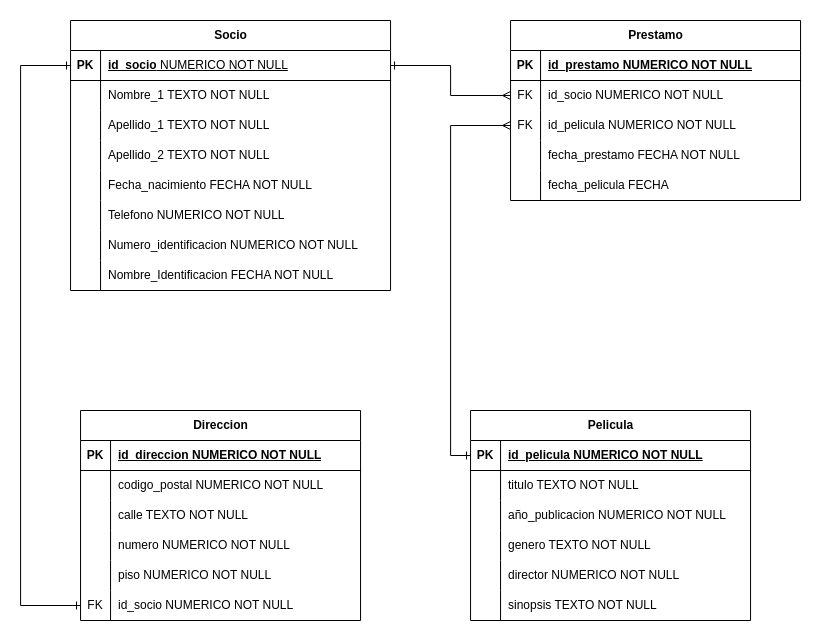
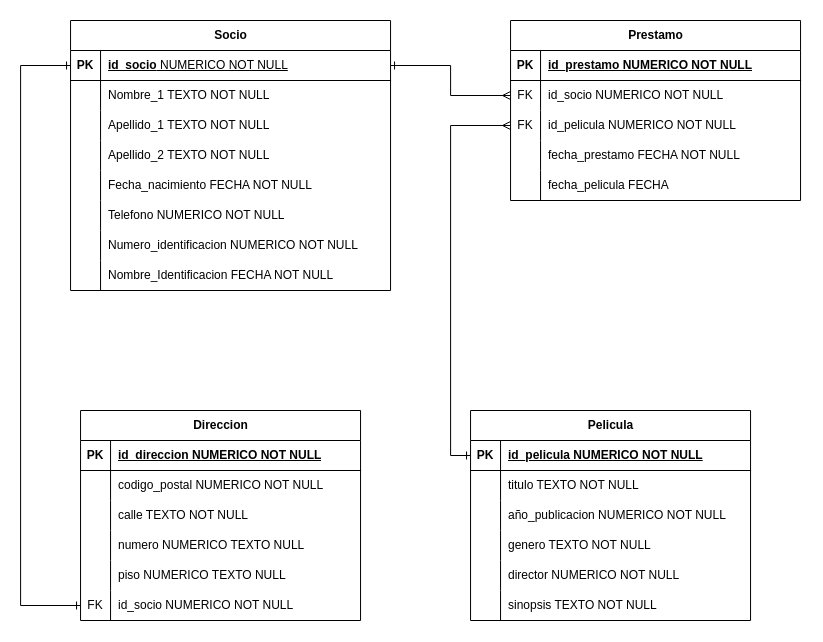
(194, 546) -> (201, 546)
(186, 576) -> (193, 576)
